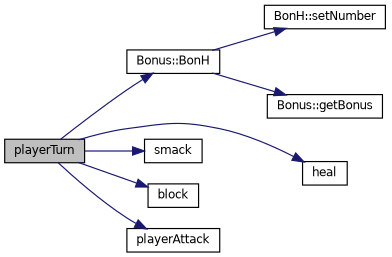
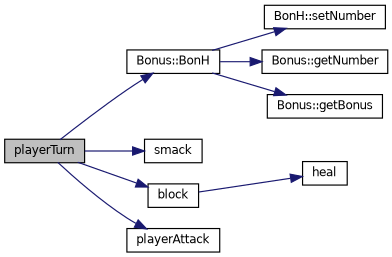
none -> (325, 62)
(188, 124) -> (245, 185)
